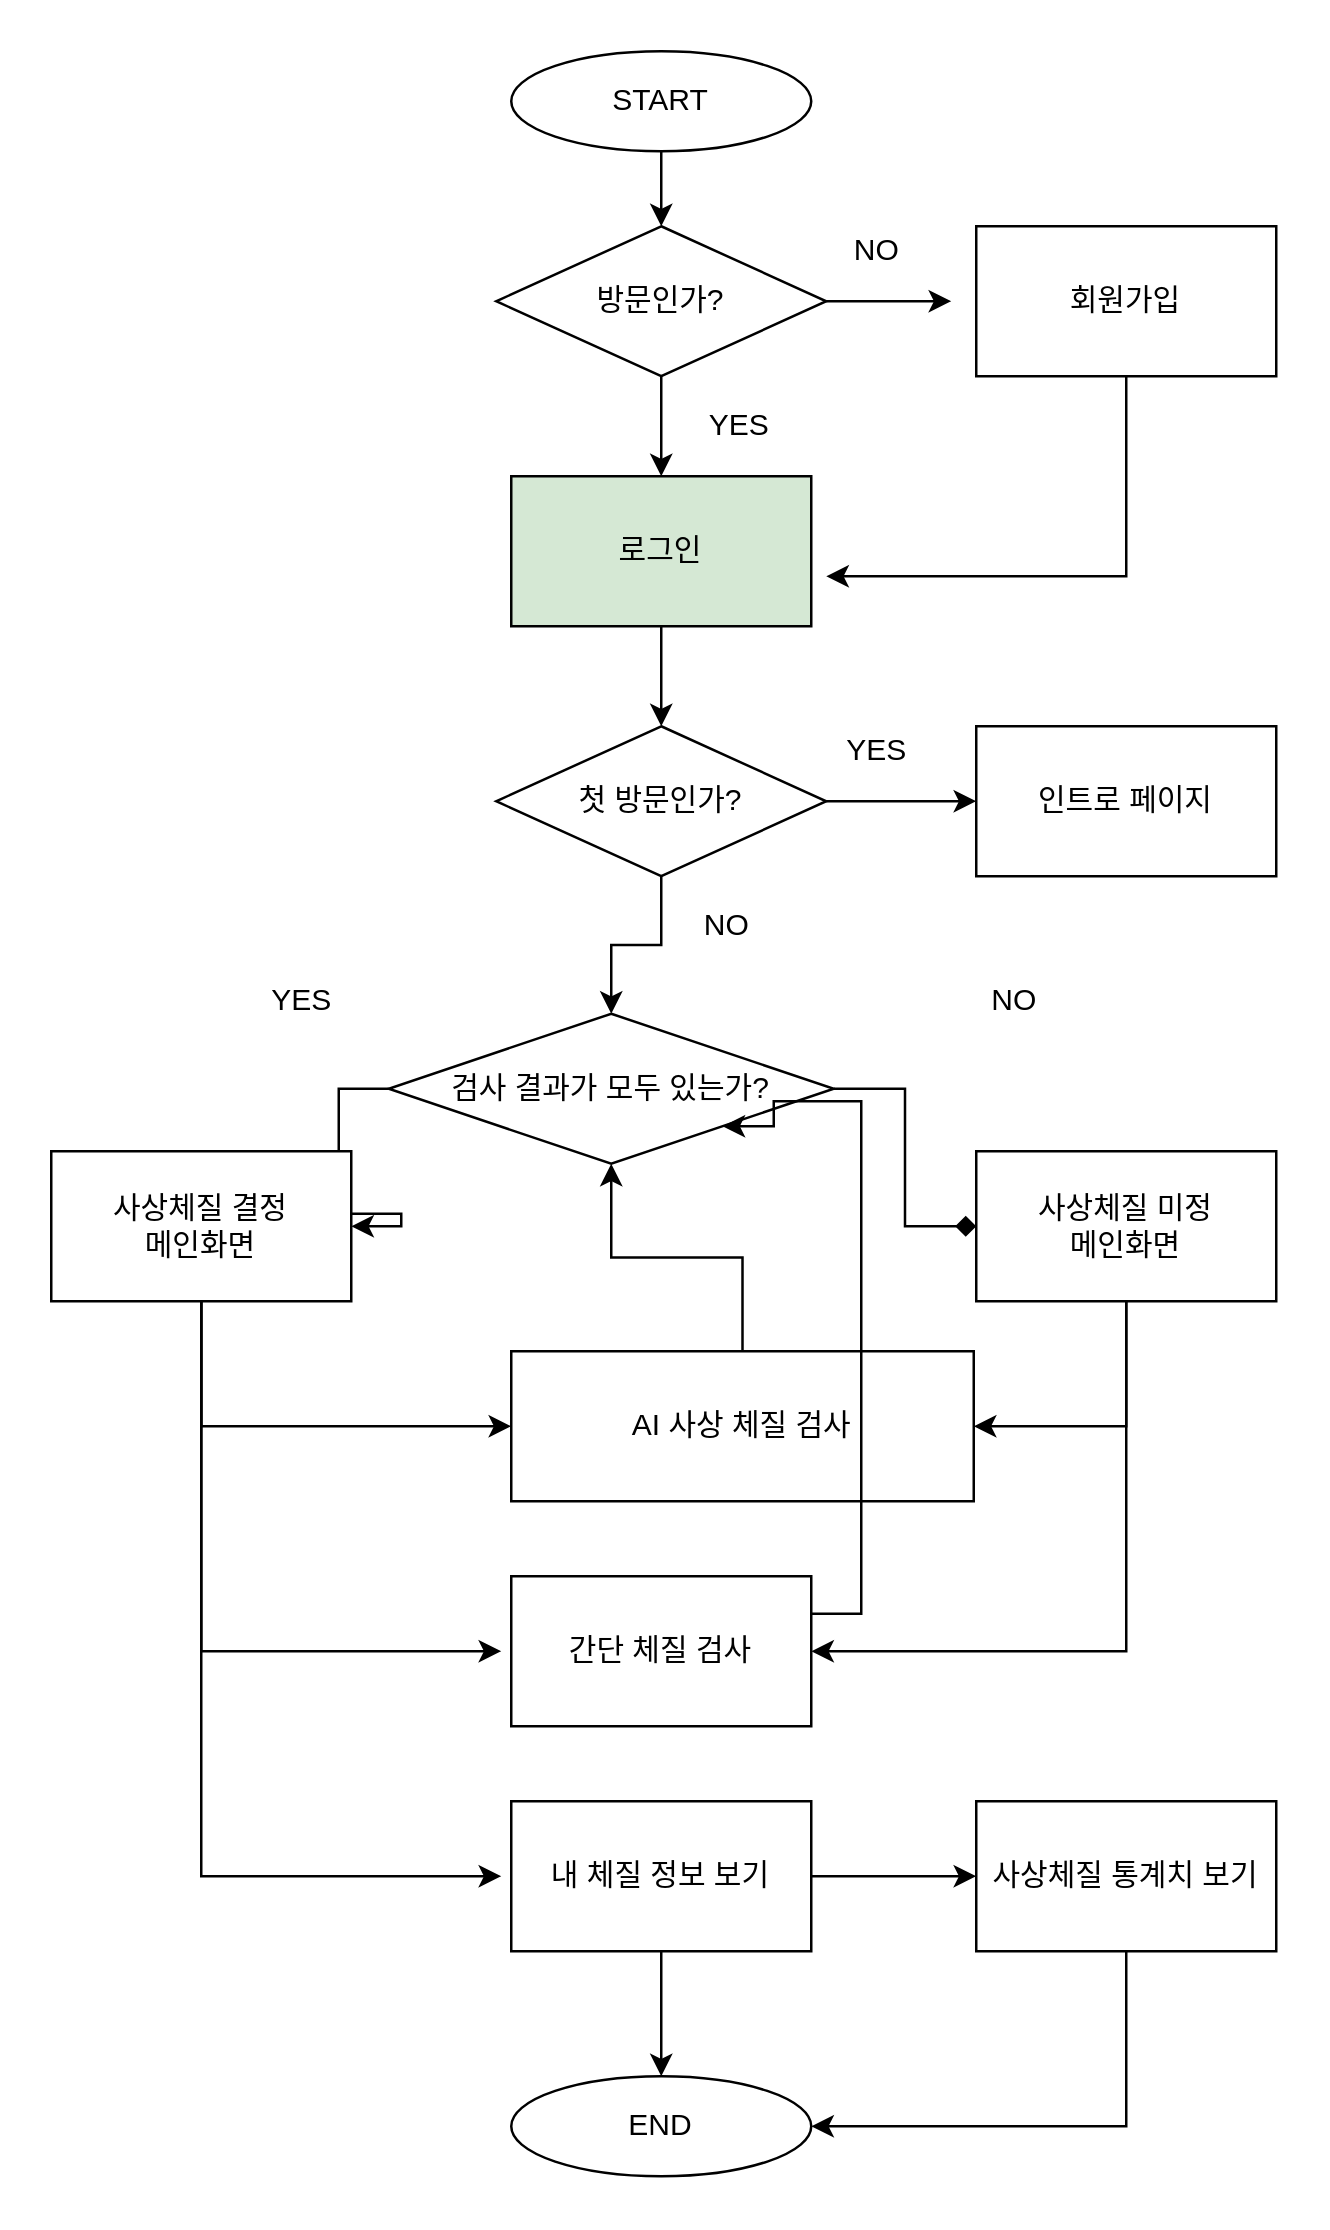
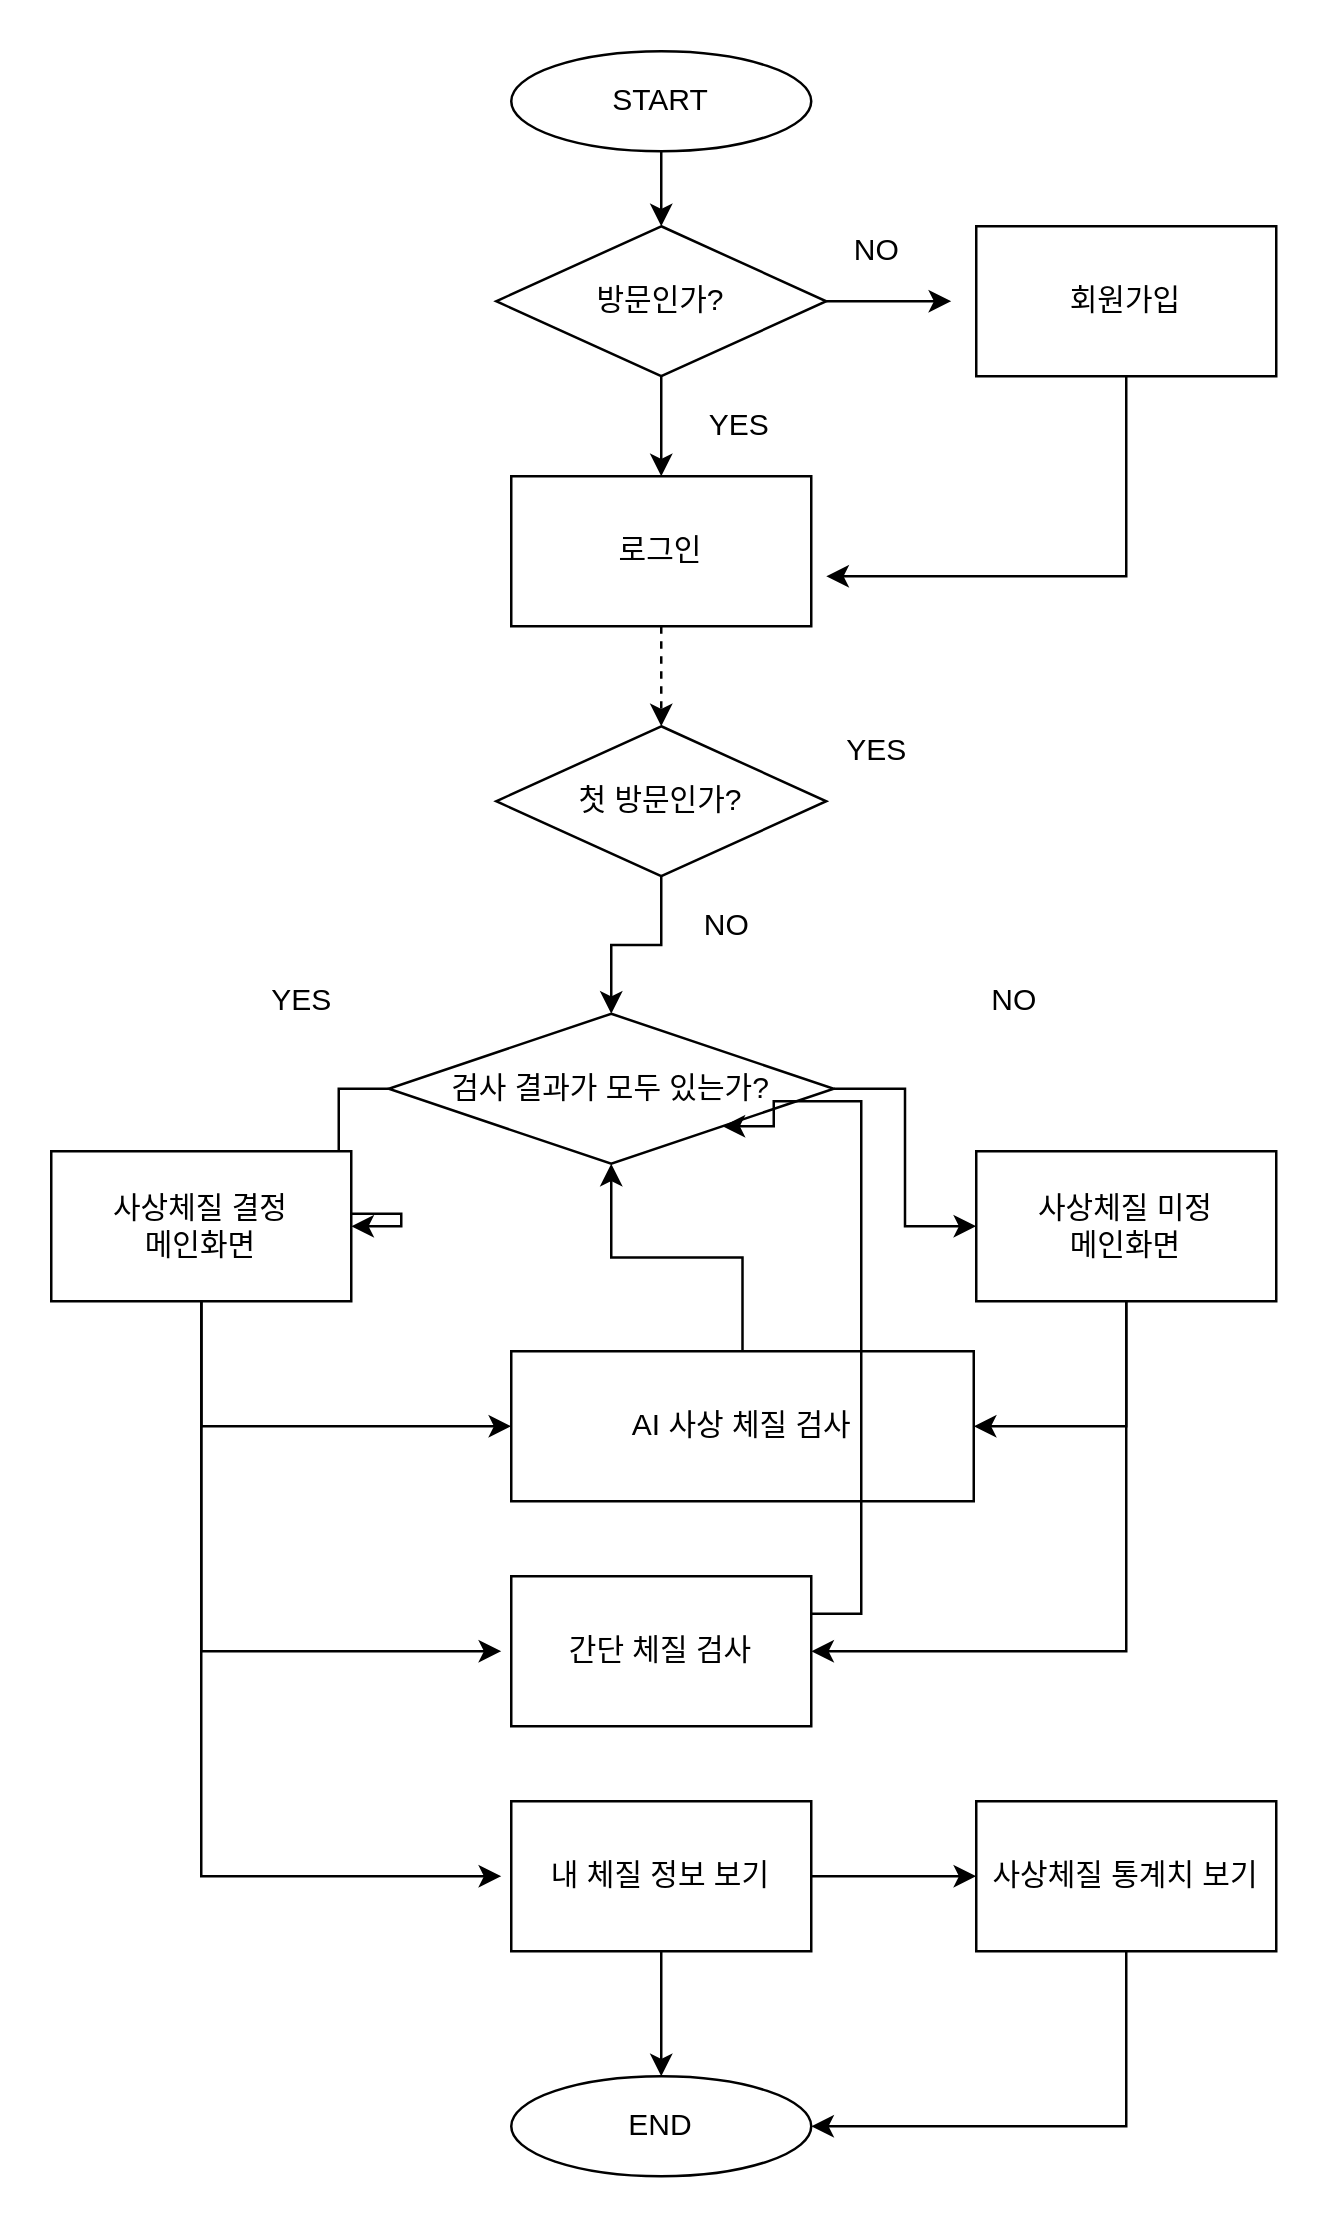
(661, 551) -> (661, 551)
(661, 667) -> (661, 667)
(893, 801) -> none
(1126, 801) -> none
(956, 1226) -> (957, 1226)
